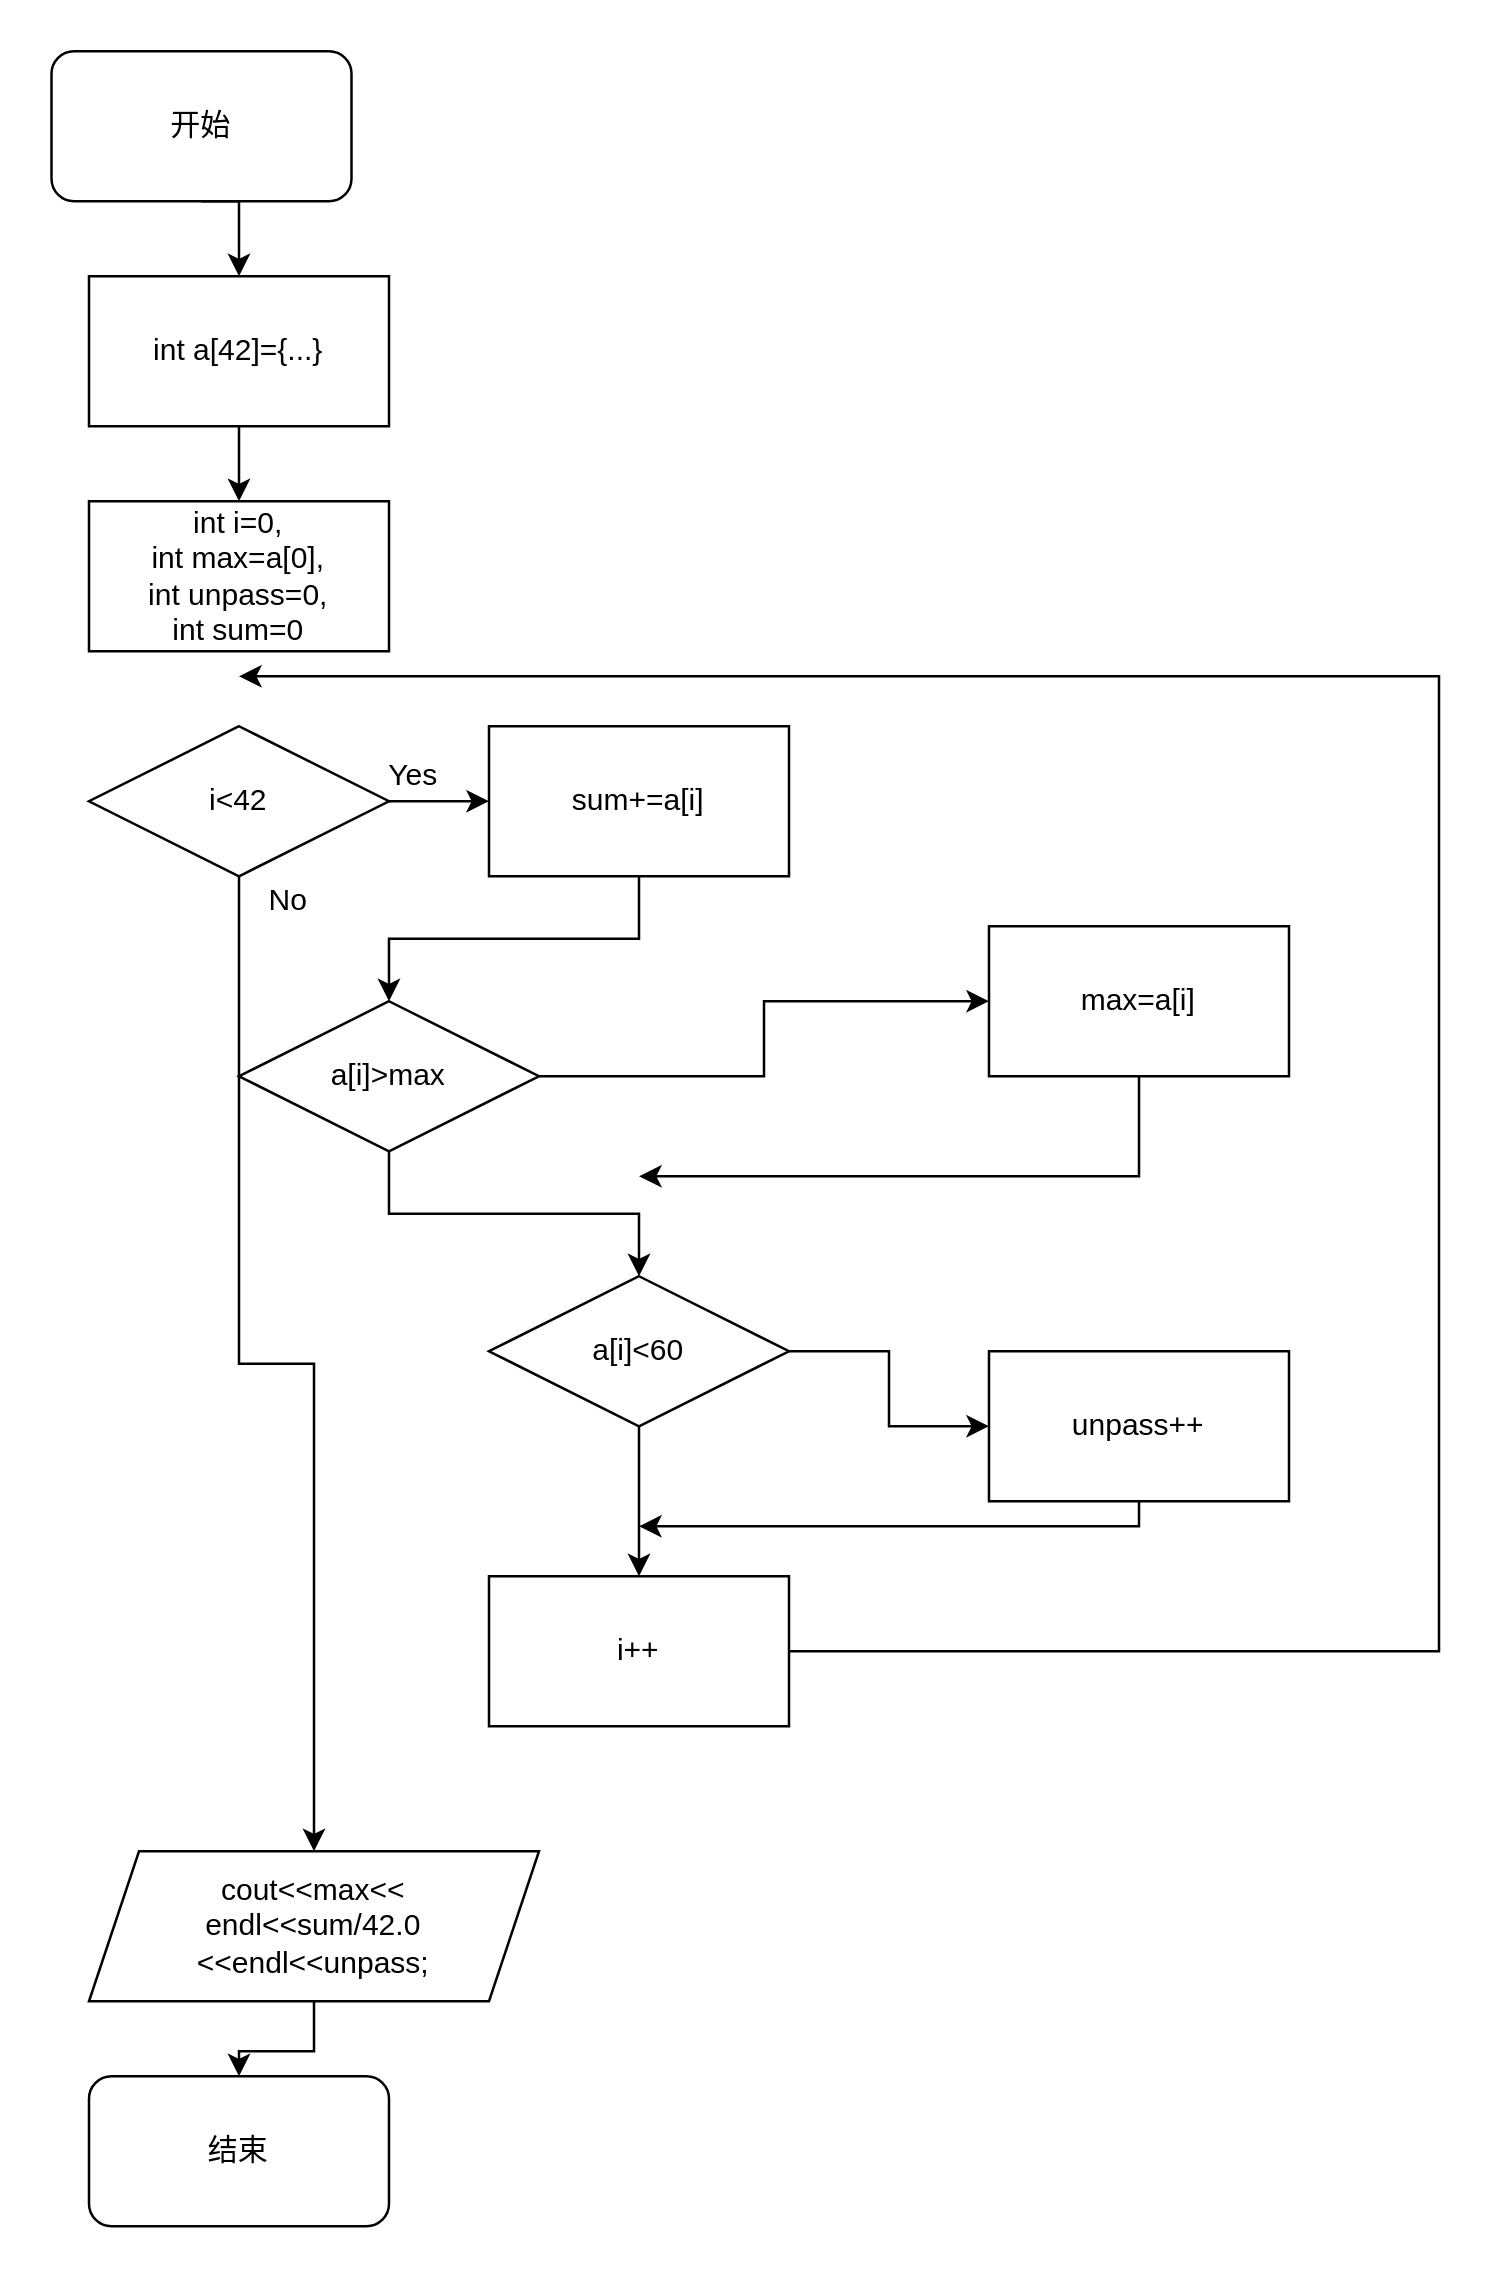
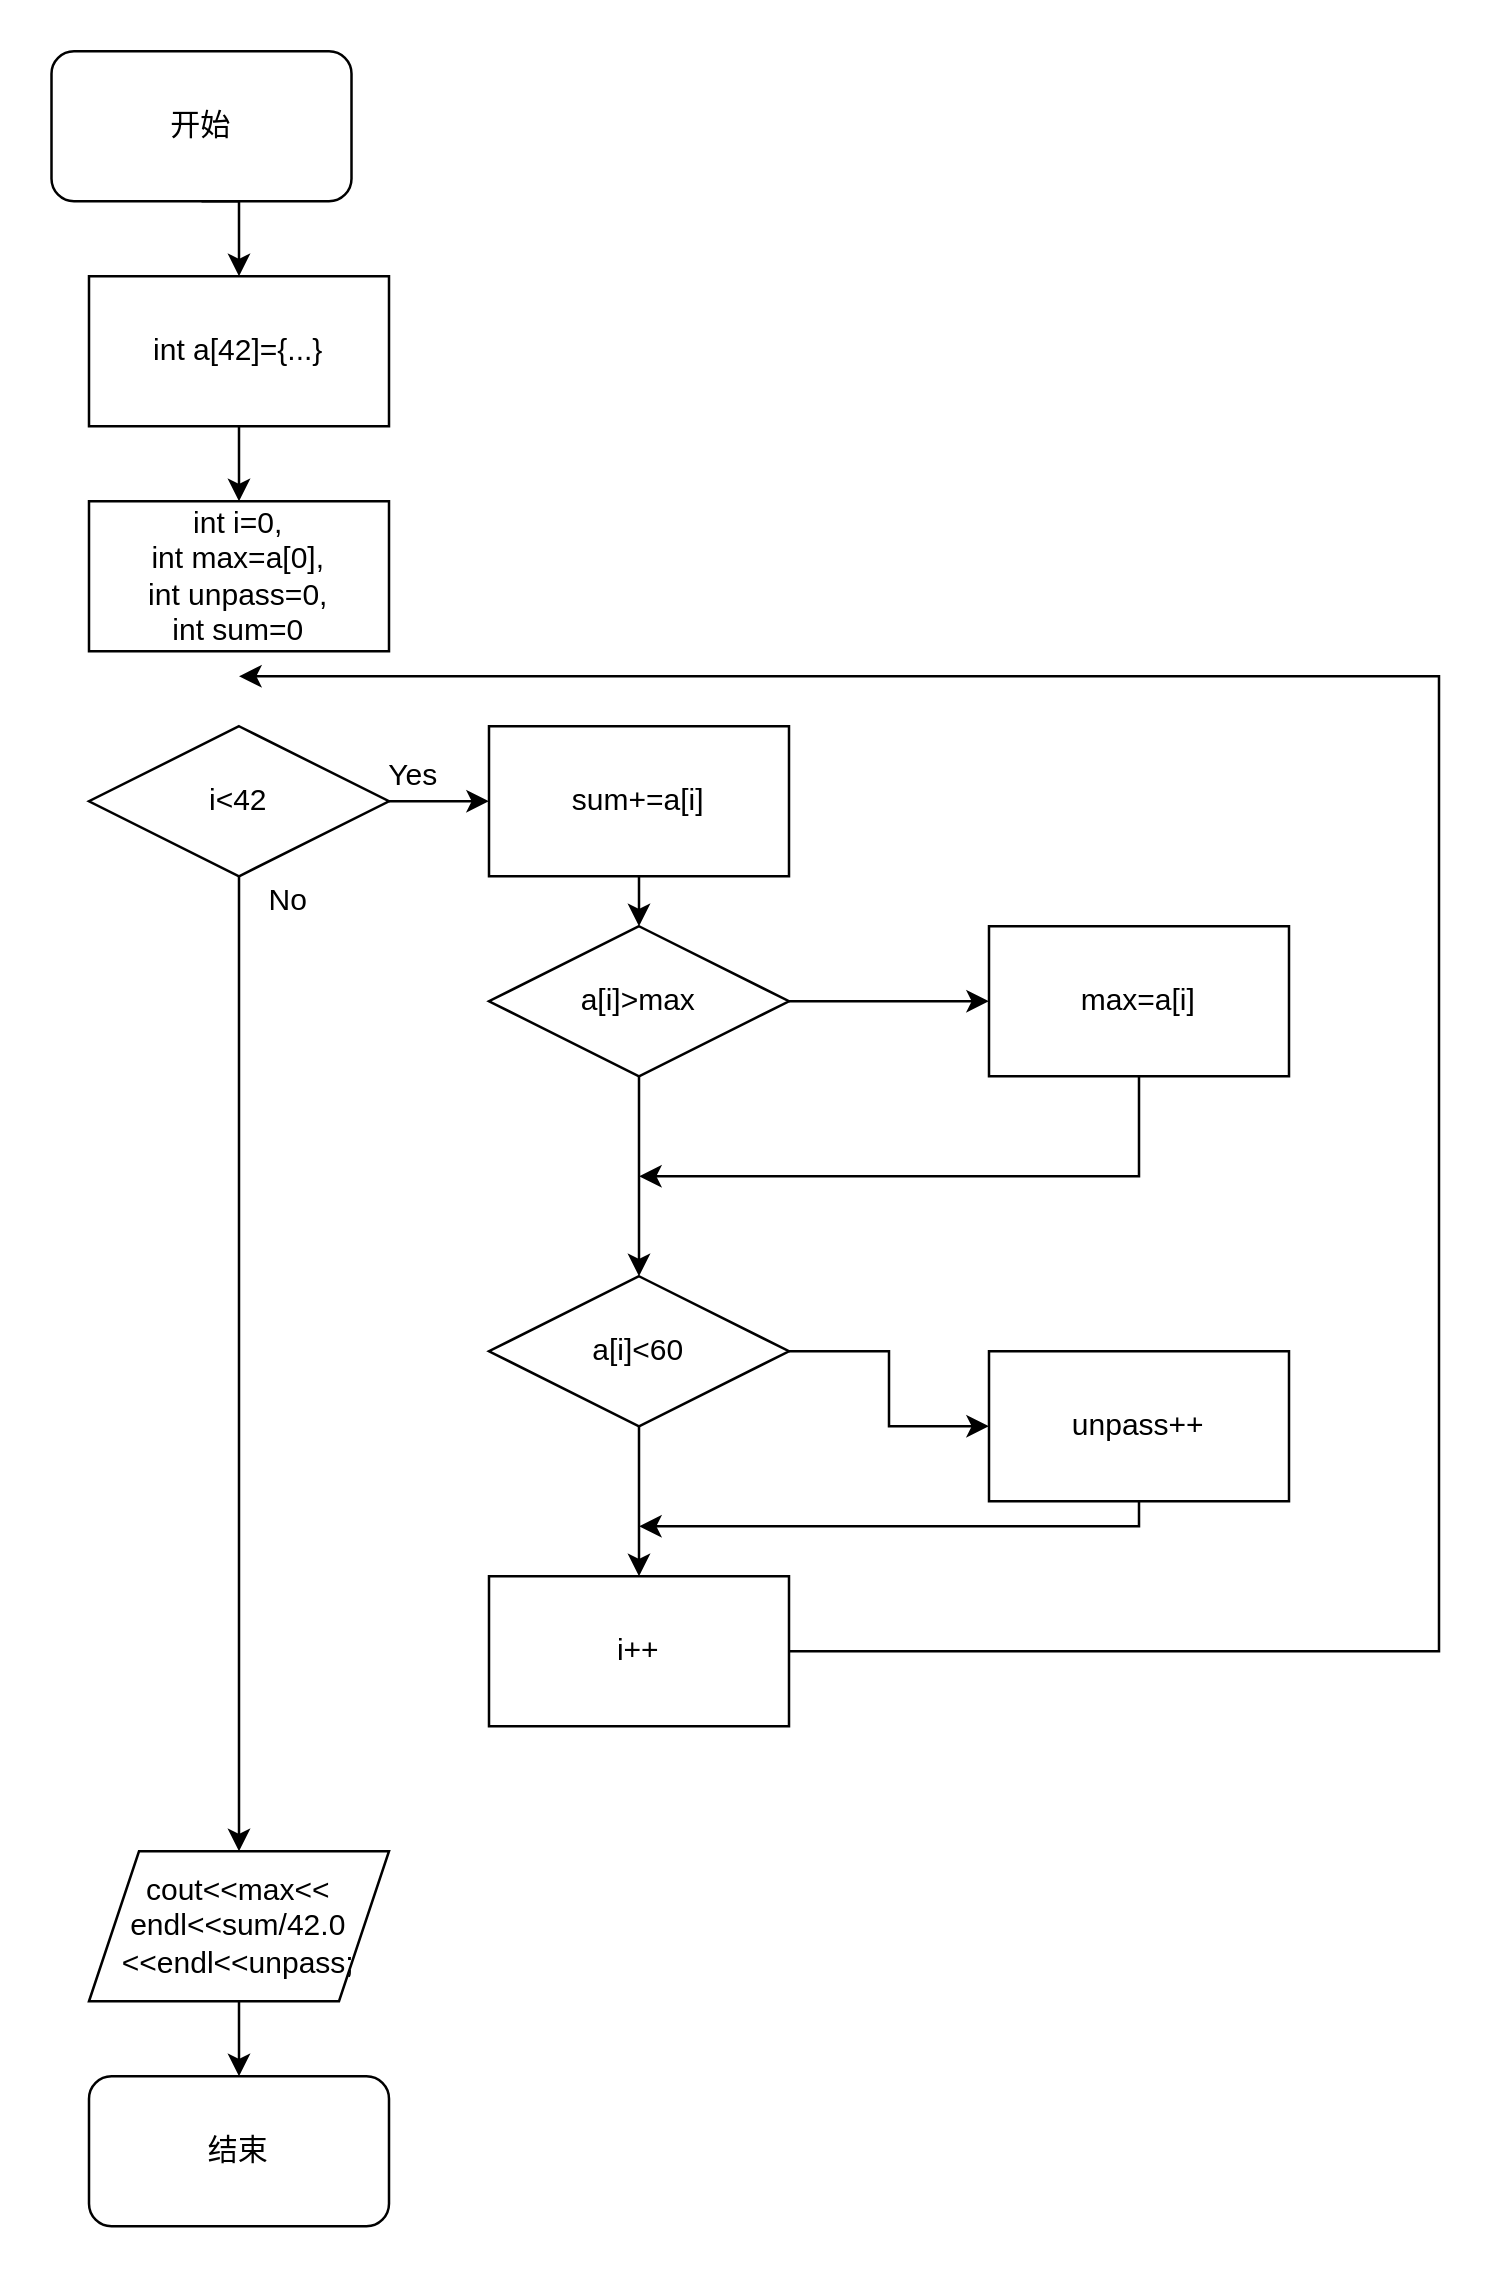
(389, 1076) -> (639, 1001)
(314, 1926) -> (239, 1926)
